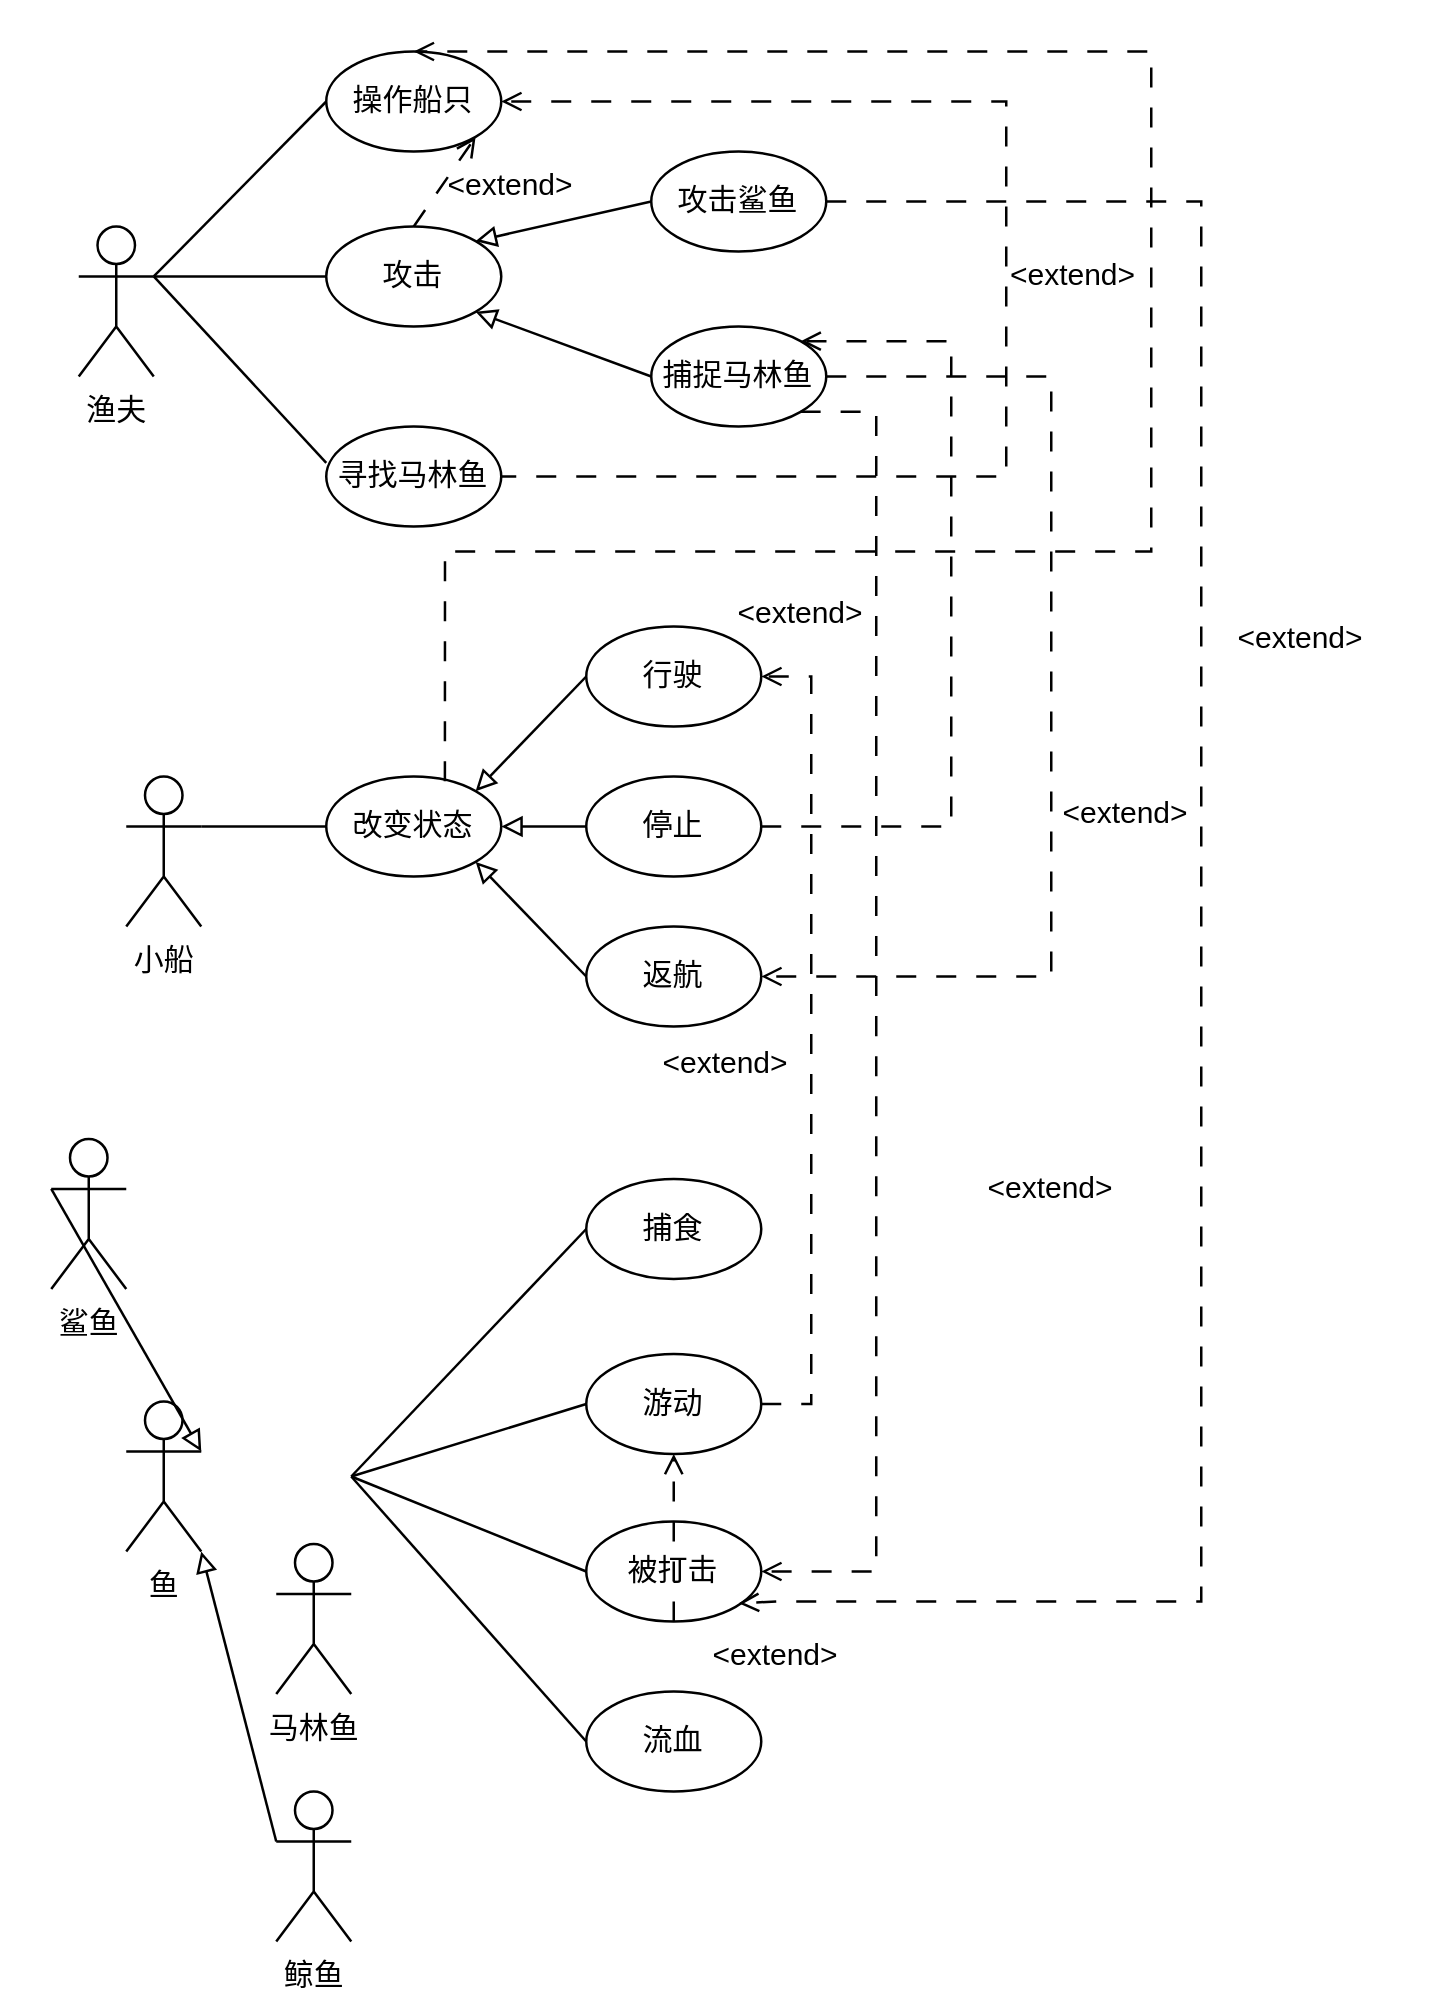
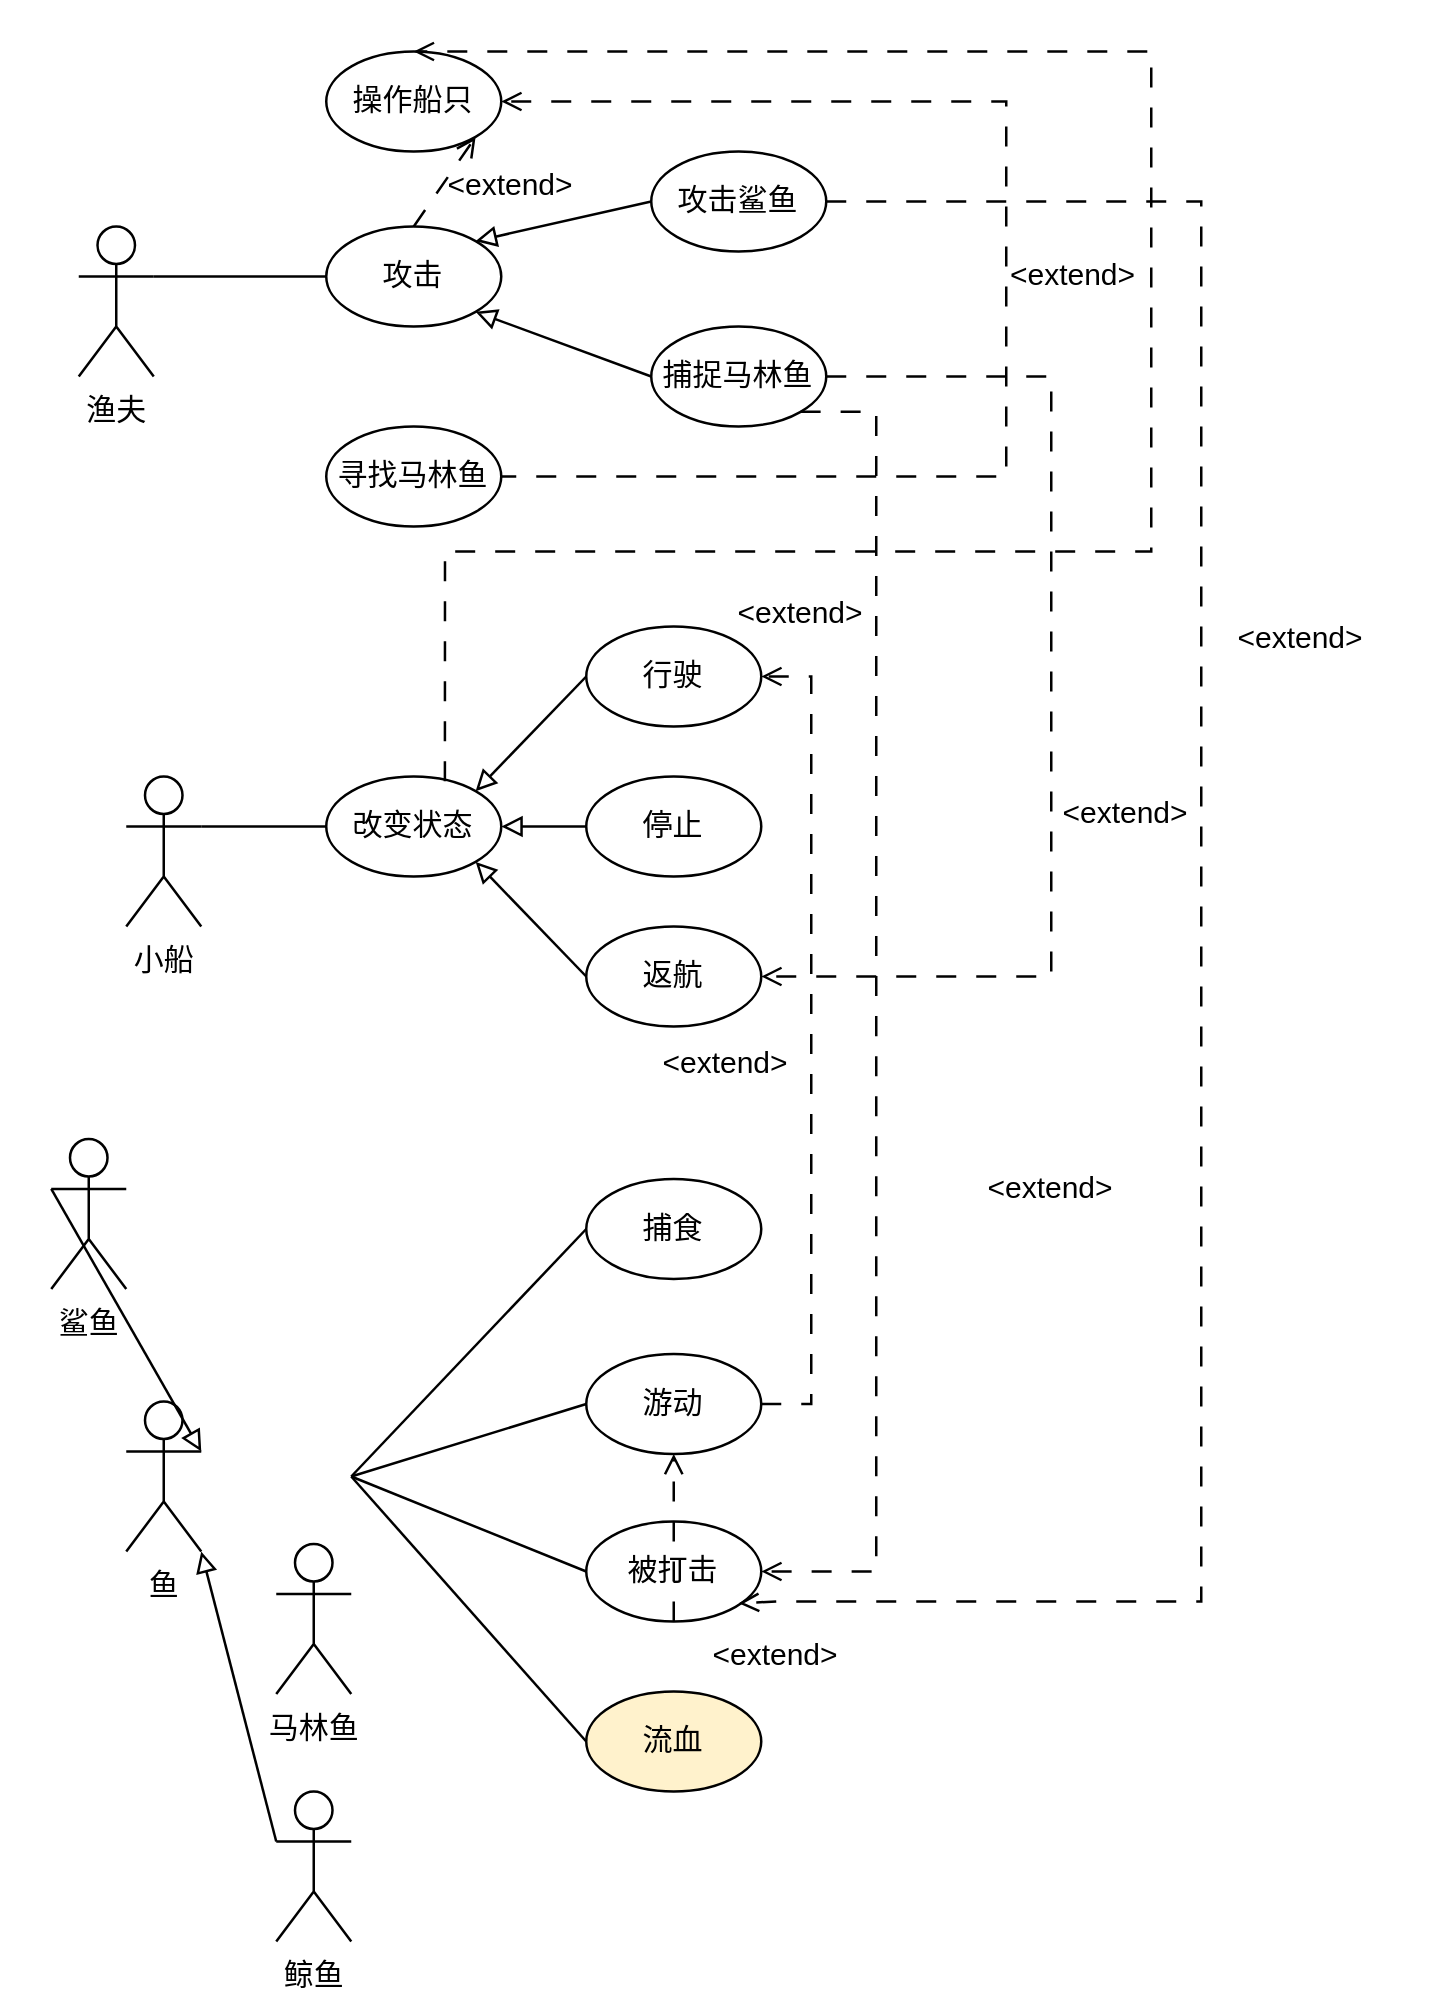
(242, 187) -> none
(242, 371) -> none
(951, 806) -> none
(674, 1741) -> (674, 1741)
